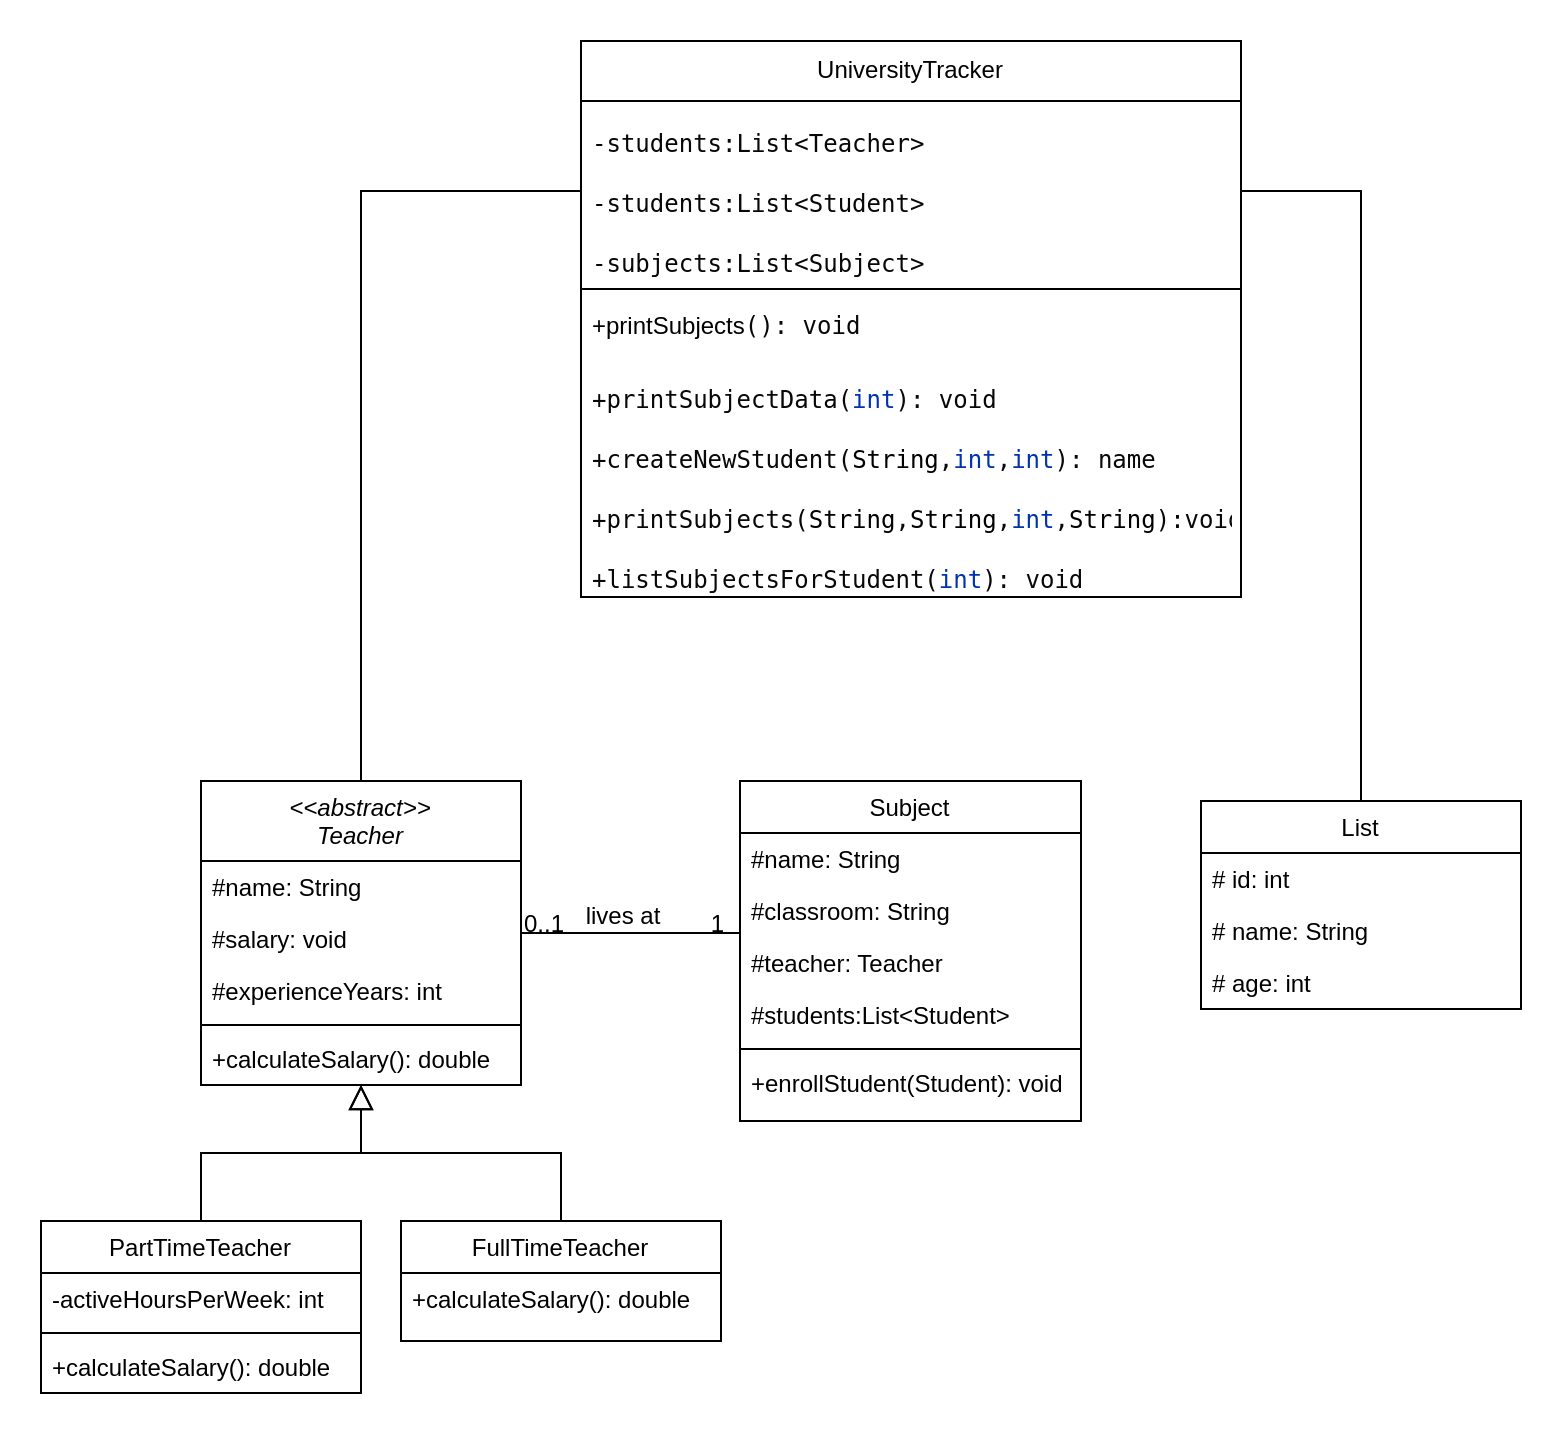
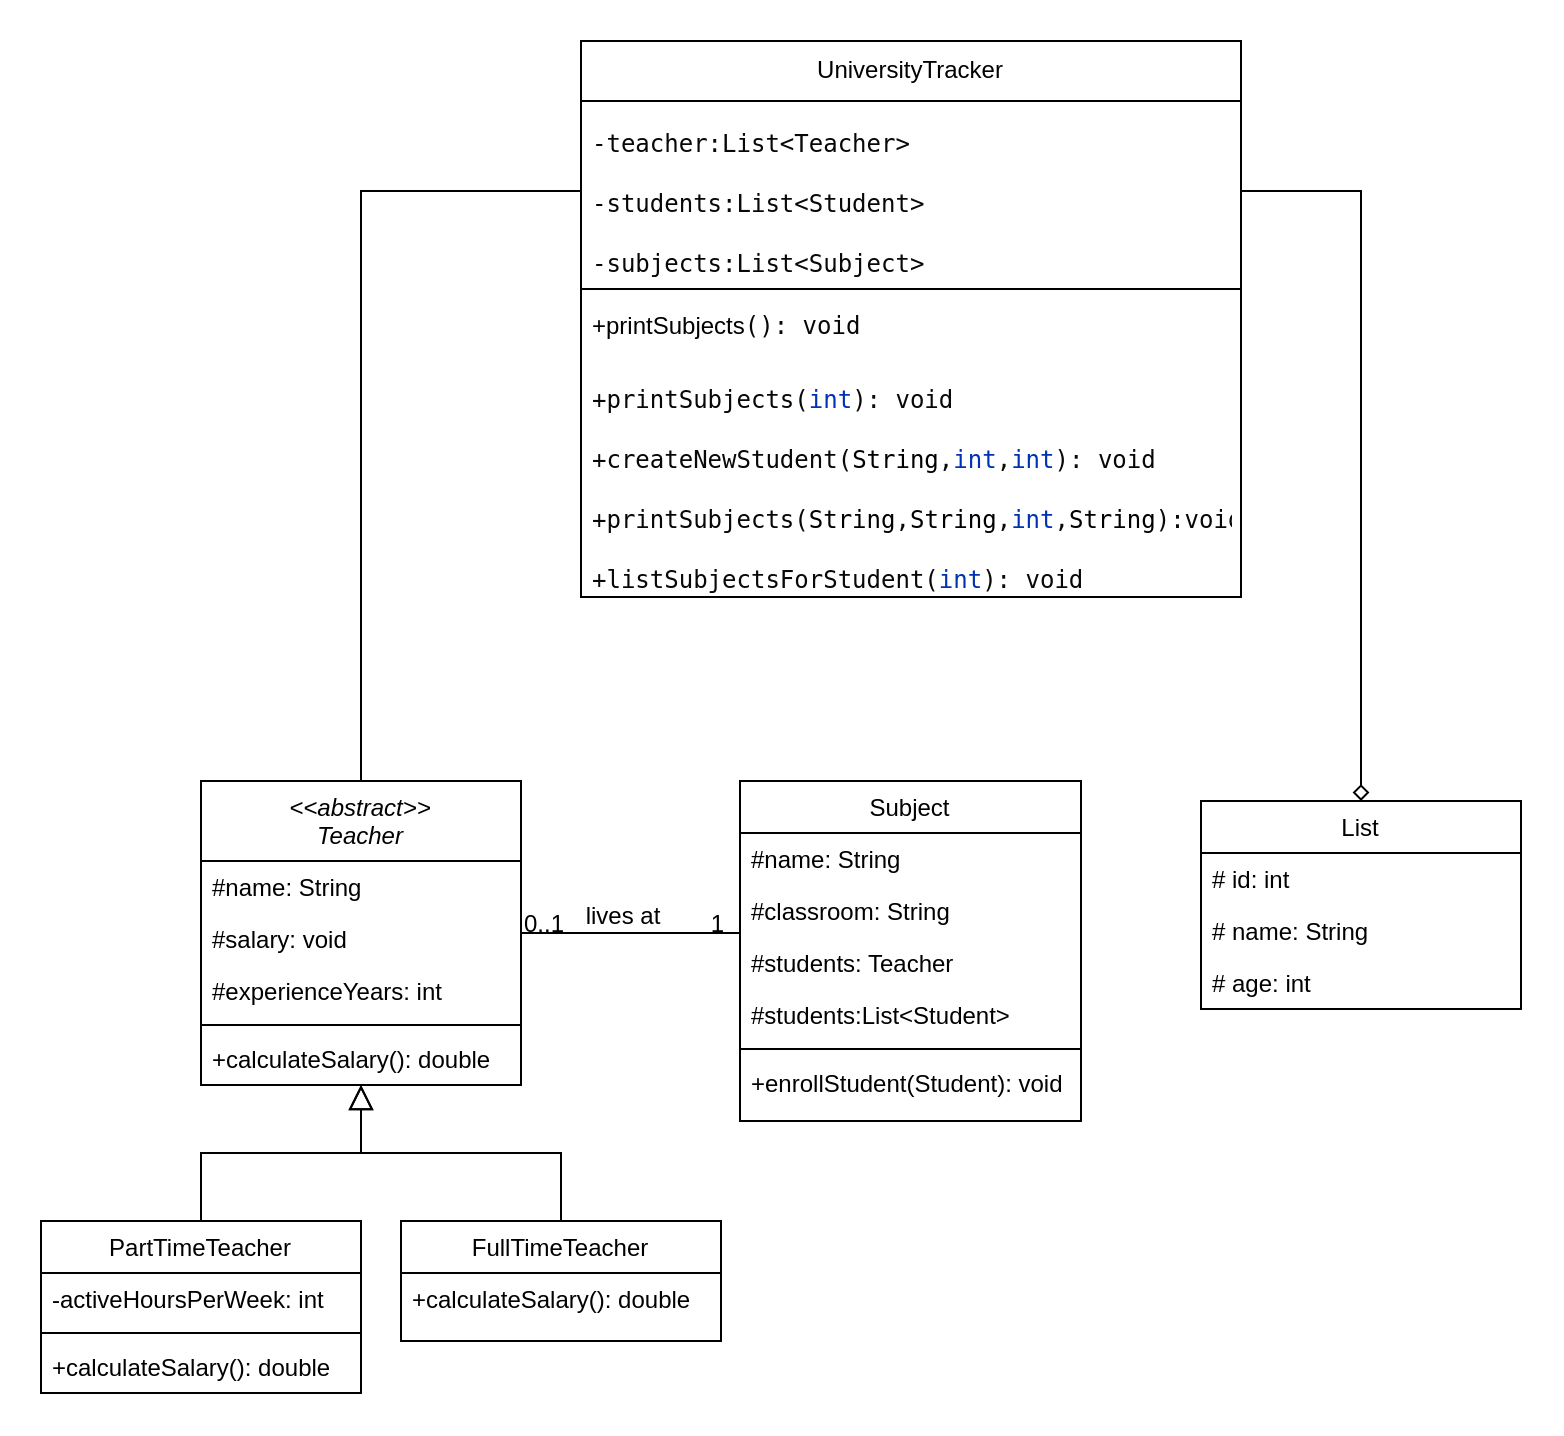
(741, 131) -> (735, 131)
(766, 387) -> (745, 387)
(833, 447) -> (830, 447)
(1361, 792) -> (1361, 785)
(859, 964) -> (866, 964)
